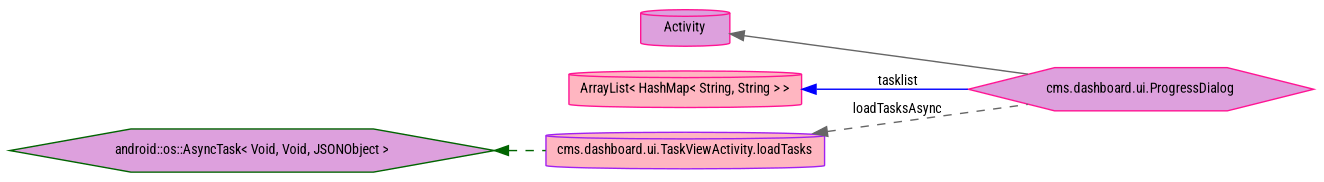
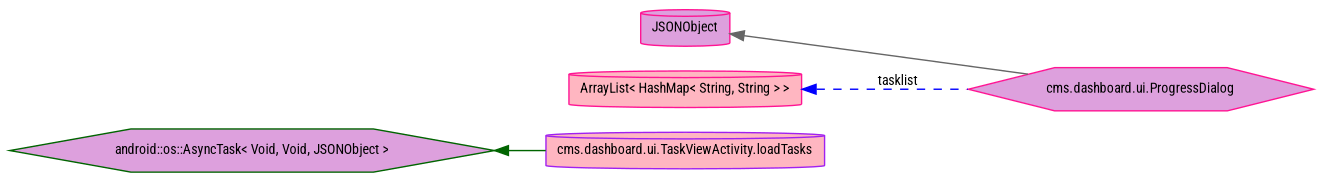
(685, 28) -> (685, 28)
(892, 89) -> (892, 89)
(928, 118) -> none
(527, 151) -> (527, 151)
